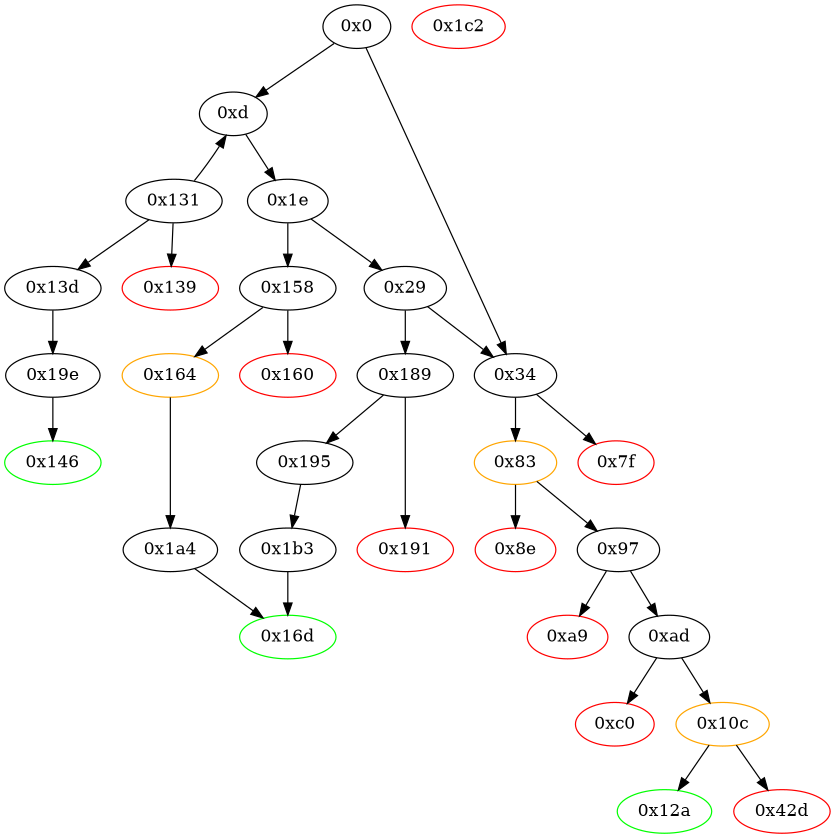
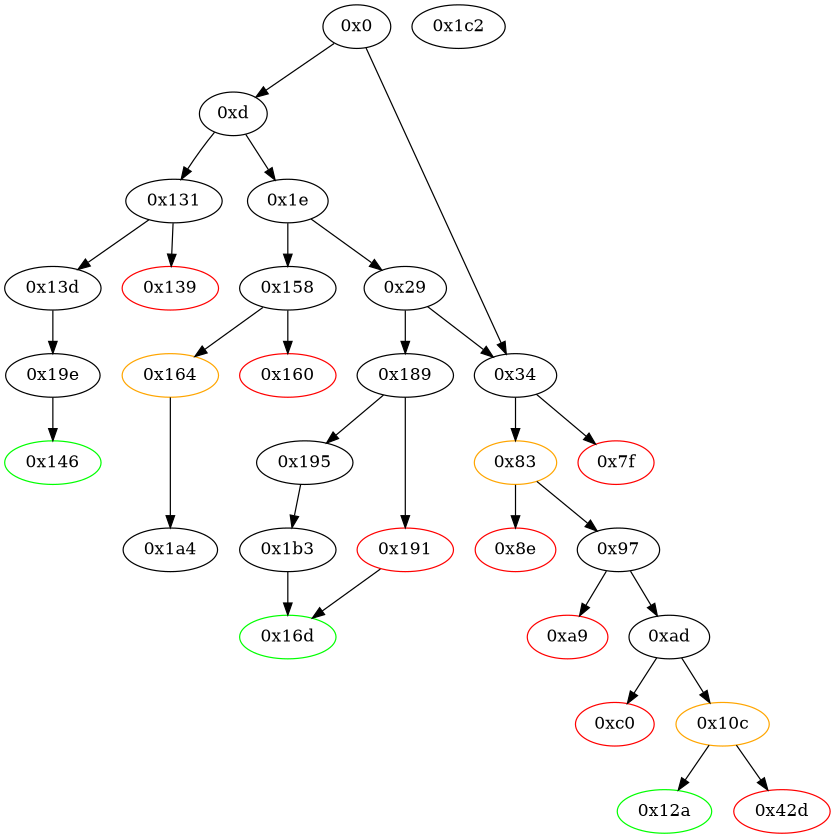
(459, 27) -> (459, 27)
(207, 164) -> (201, 150)
(224, 590) -> (351, 590)
